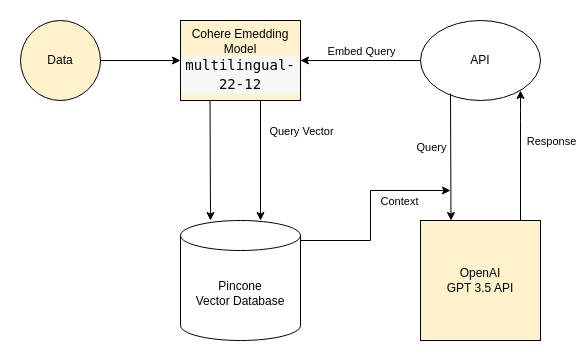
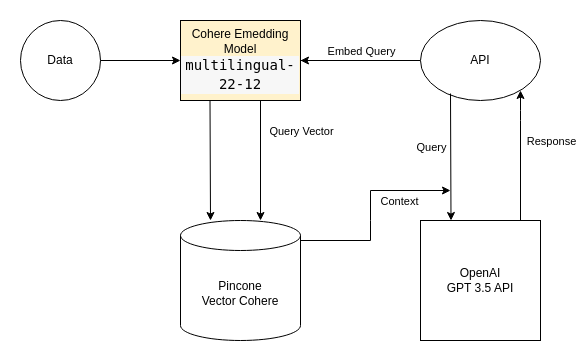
(61, 61) -> (61, 61)
(481, 281) -> (481, 281)
(241, 294) -> (241, 294)
